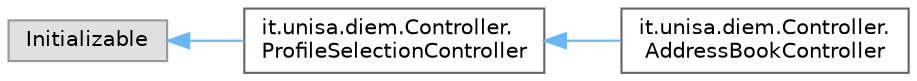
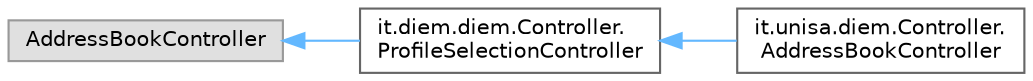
(88, 41) -> (146, 41)
(394, 41) -> (510, 41)
